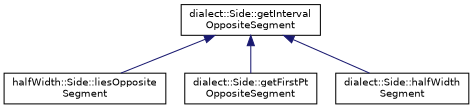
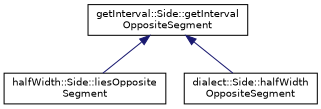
(251, 20) -> (168, 20)
(251, 89) -> none
(402, 89) -> (251, 89)
